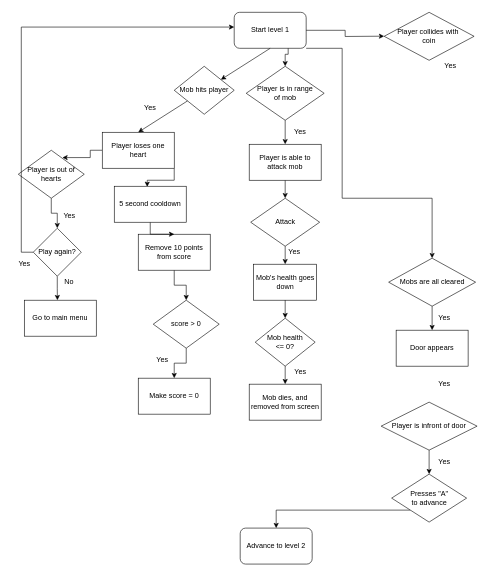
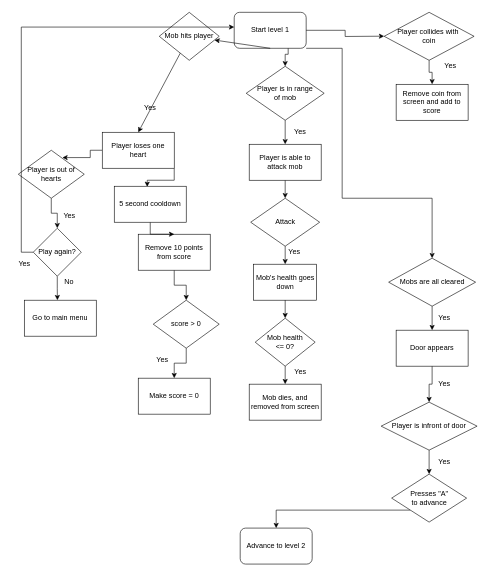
none -> (432, 73)
(204, 90) -> (189, 36)
none -> (432, 102)
none -> (429, 384)
